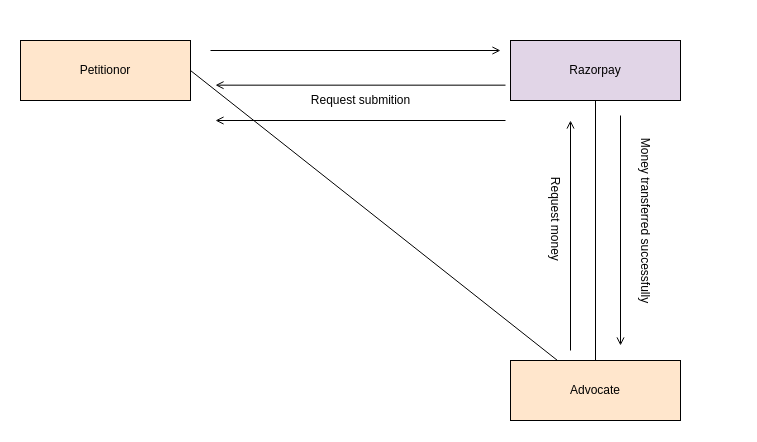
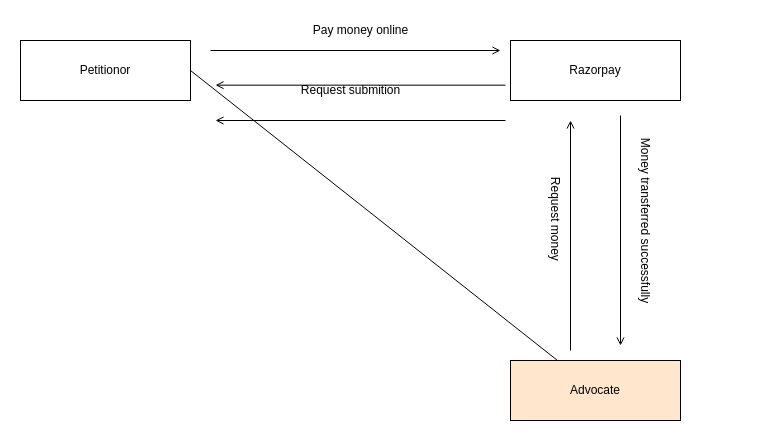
none -> (361, 31)
(106, 71) -> (106, 71)
(596, 71) -> (596, 71)
(361, 101) -> (351, 91)
(596, 231) -> none
